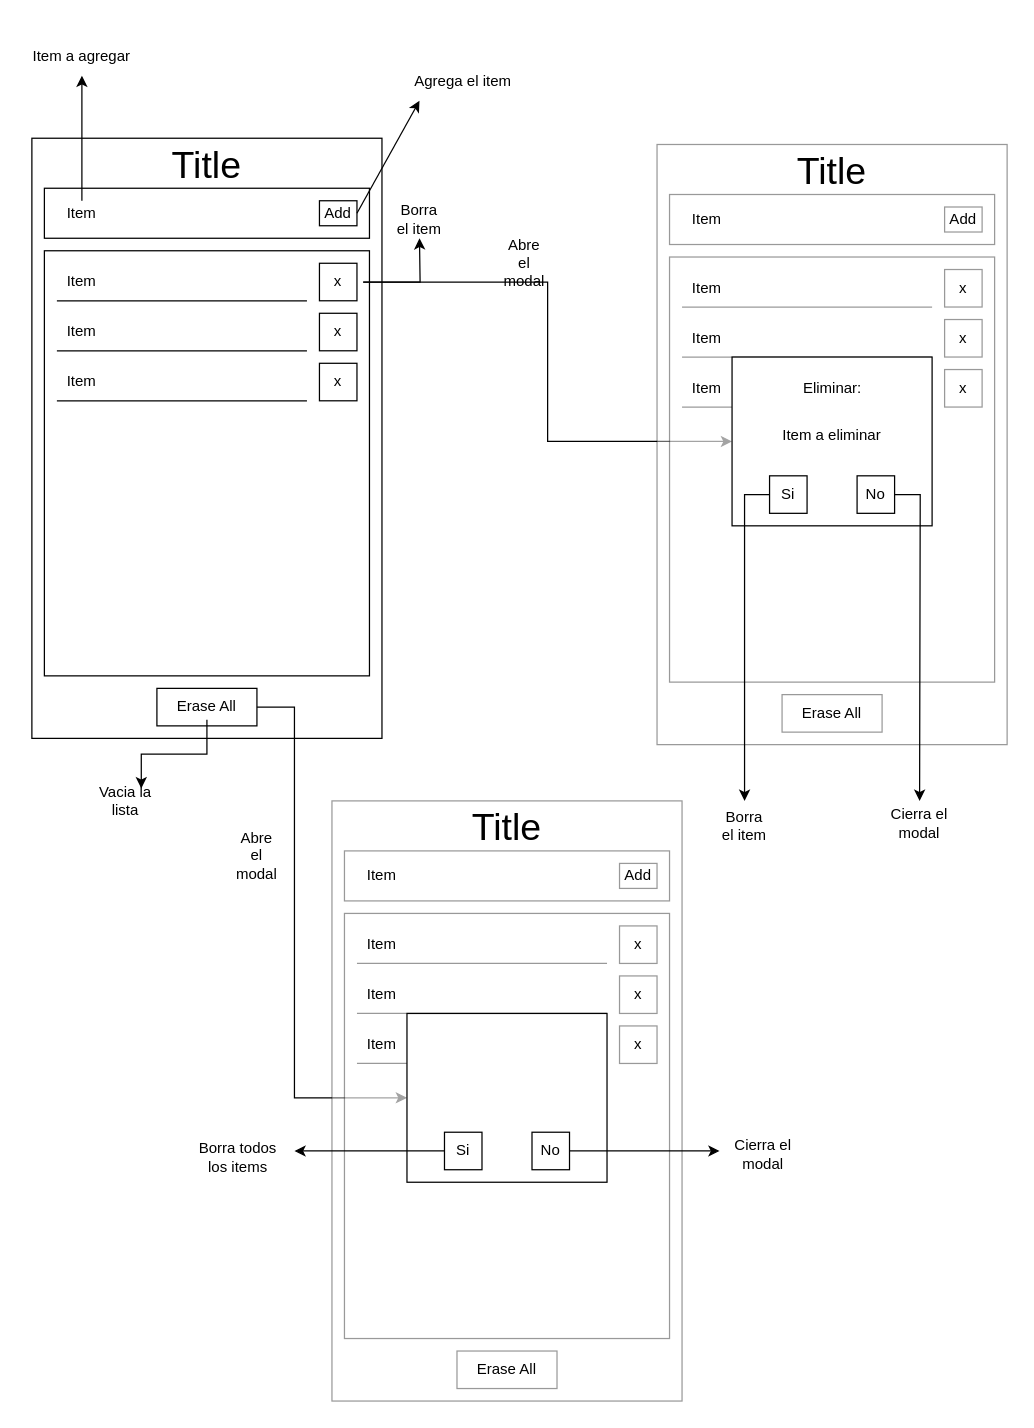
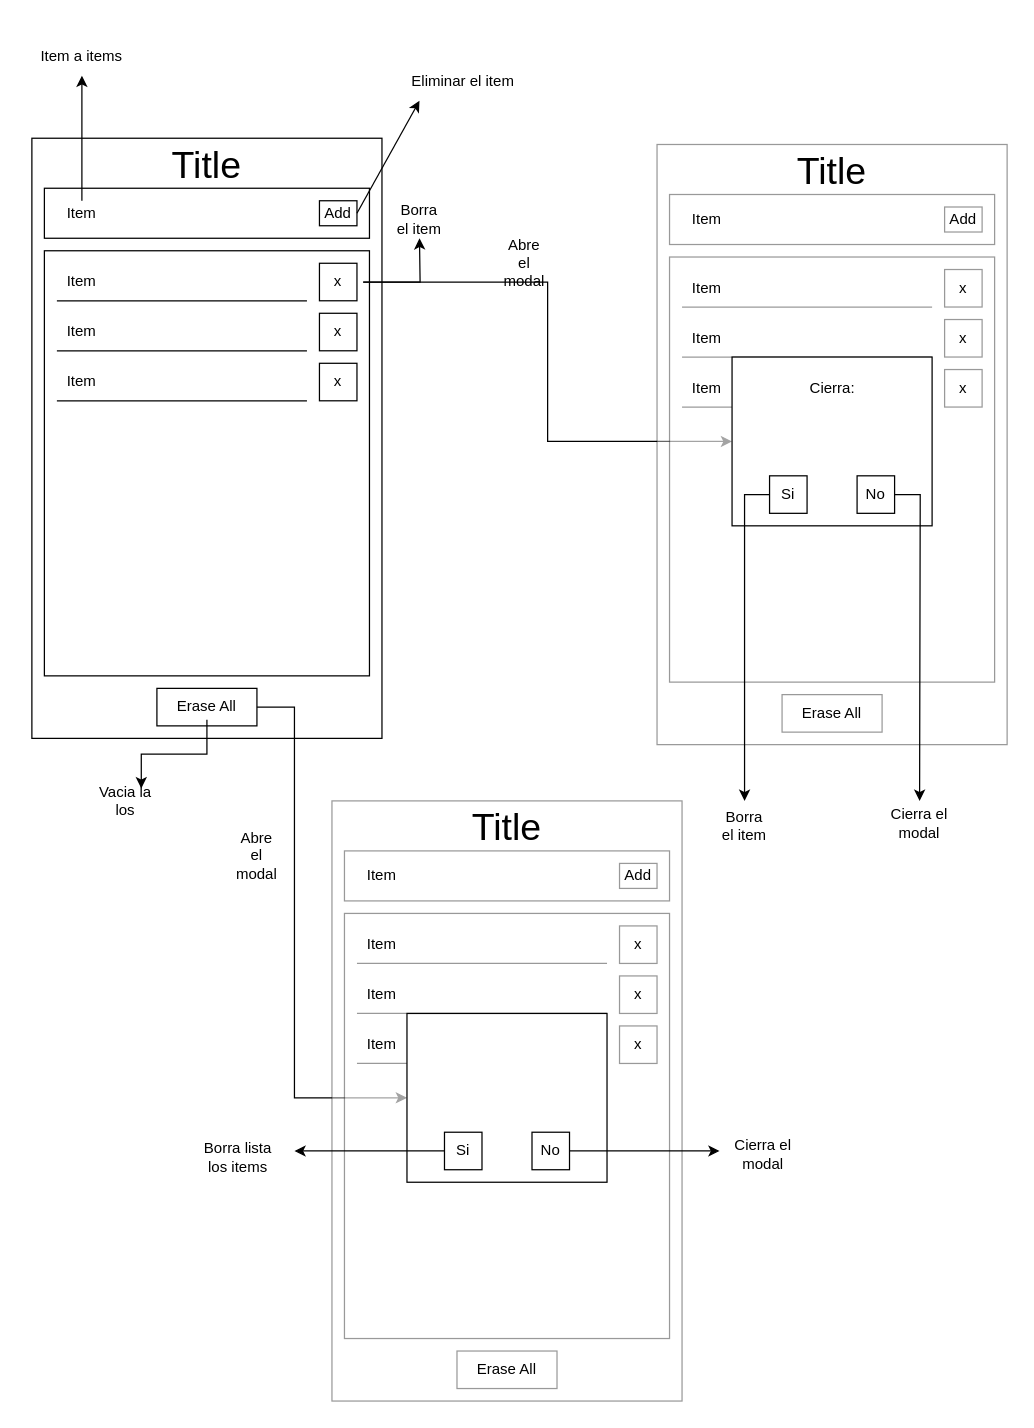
(82, 57) -> (82, 57)
(463, 82) -> (463, 82)
(833, 388) -> (833, 388)
(832, 435) -> none
(126, 801) -> (126, 801)
(238, 1157) -> (238, 1157)
